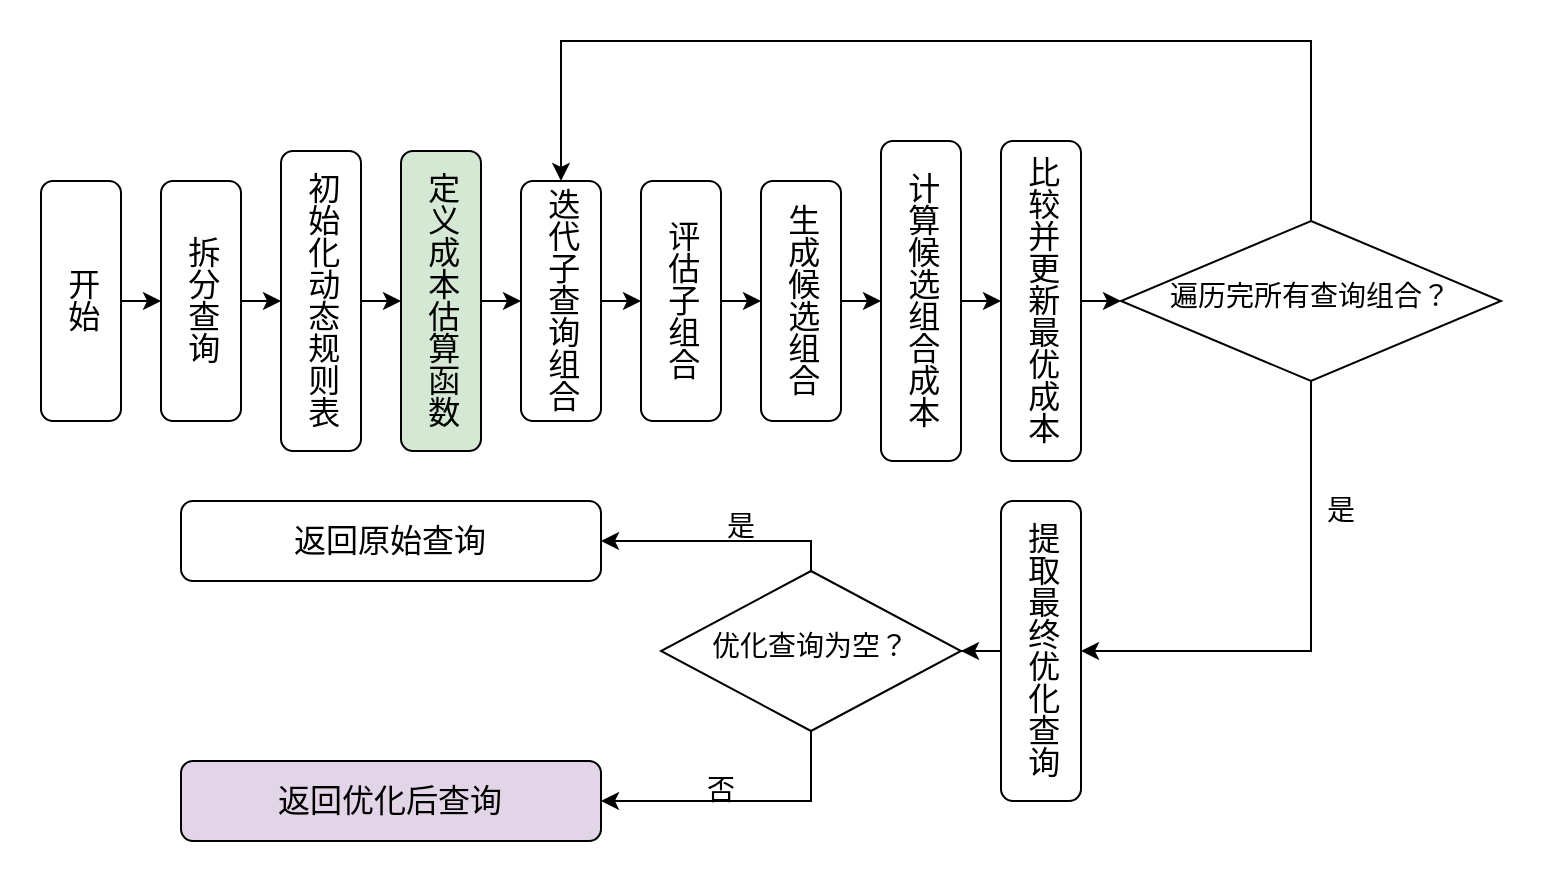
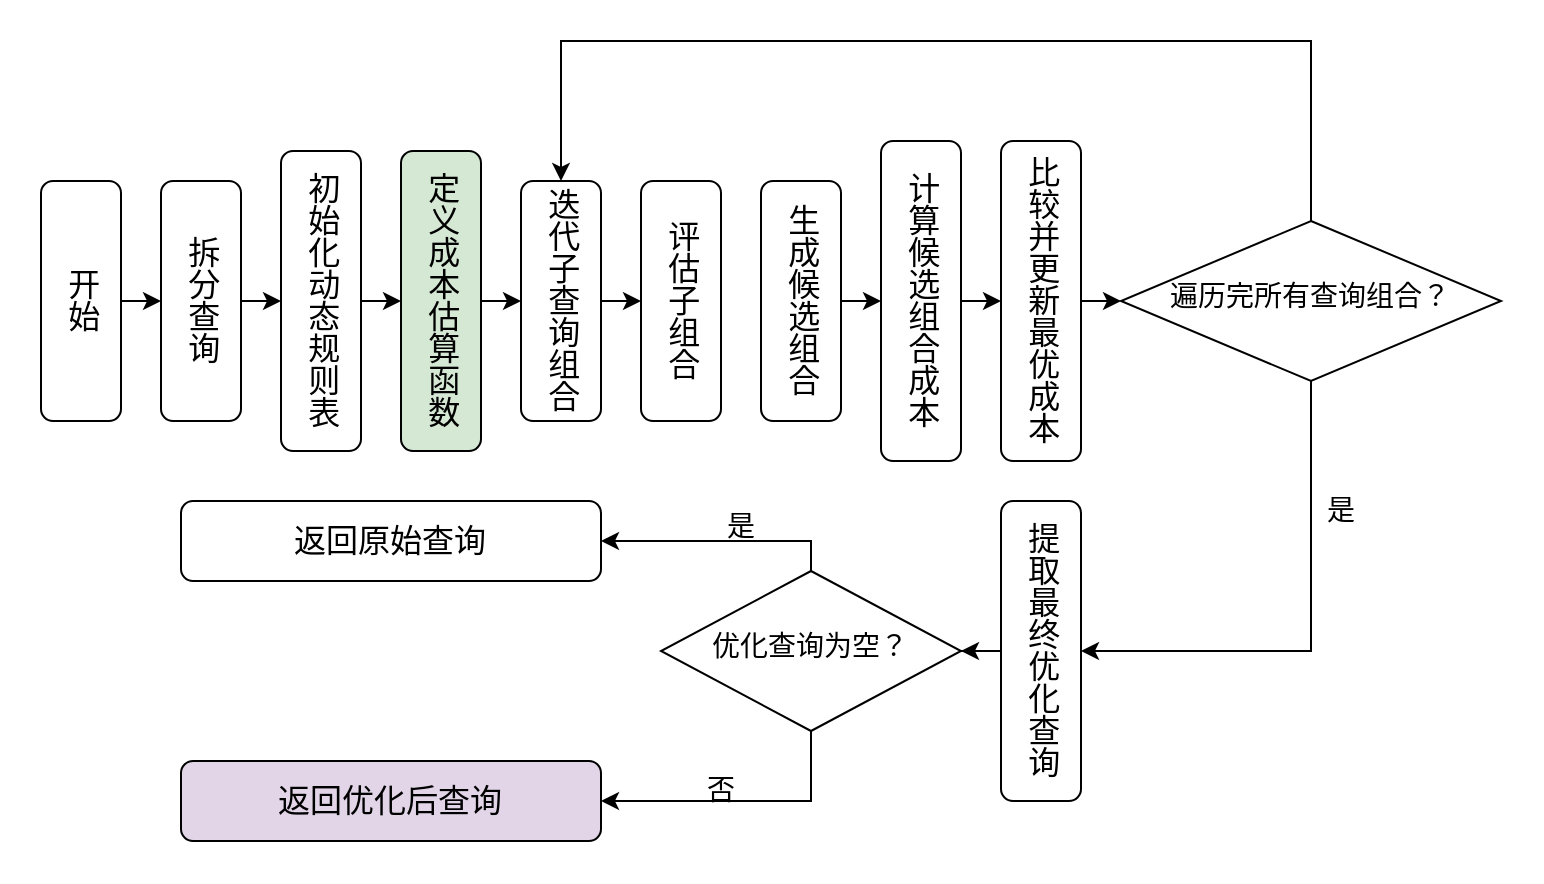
(734, 301) -> none
